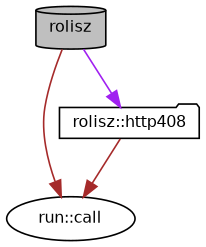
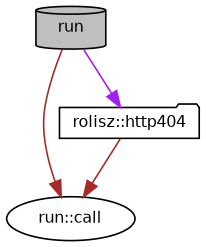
(71, 28) -> (71, 28)
(129, 123) -> (129, 123)
